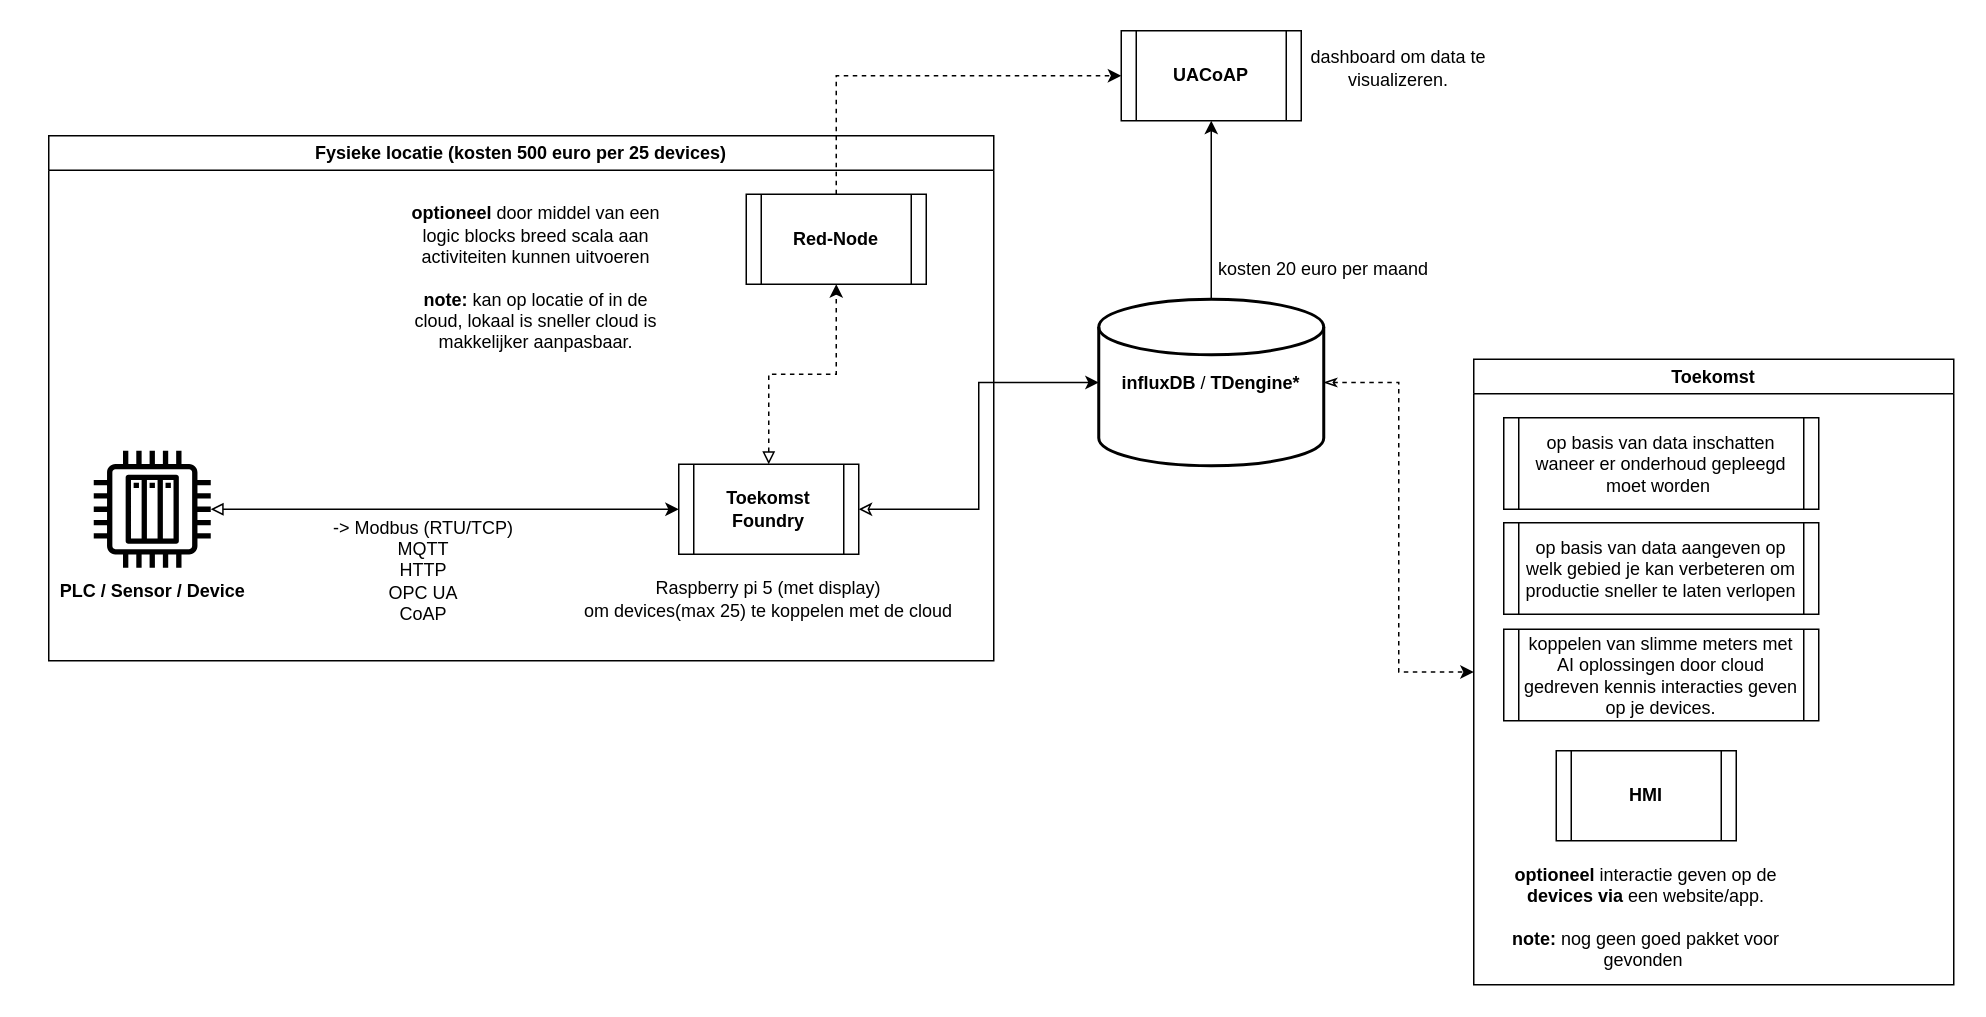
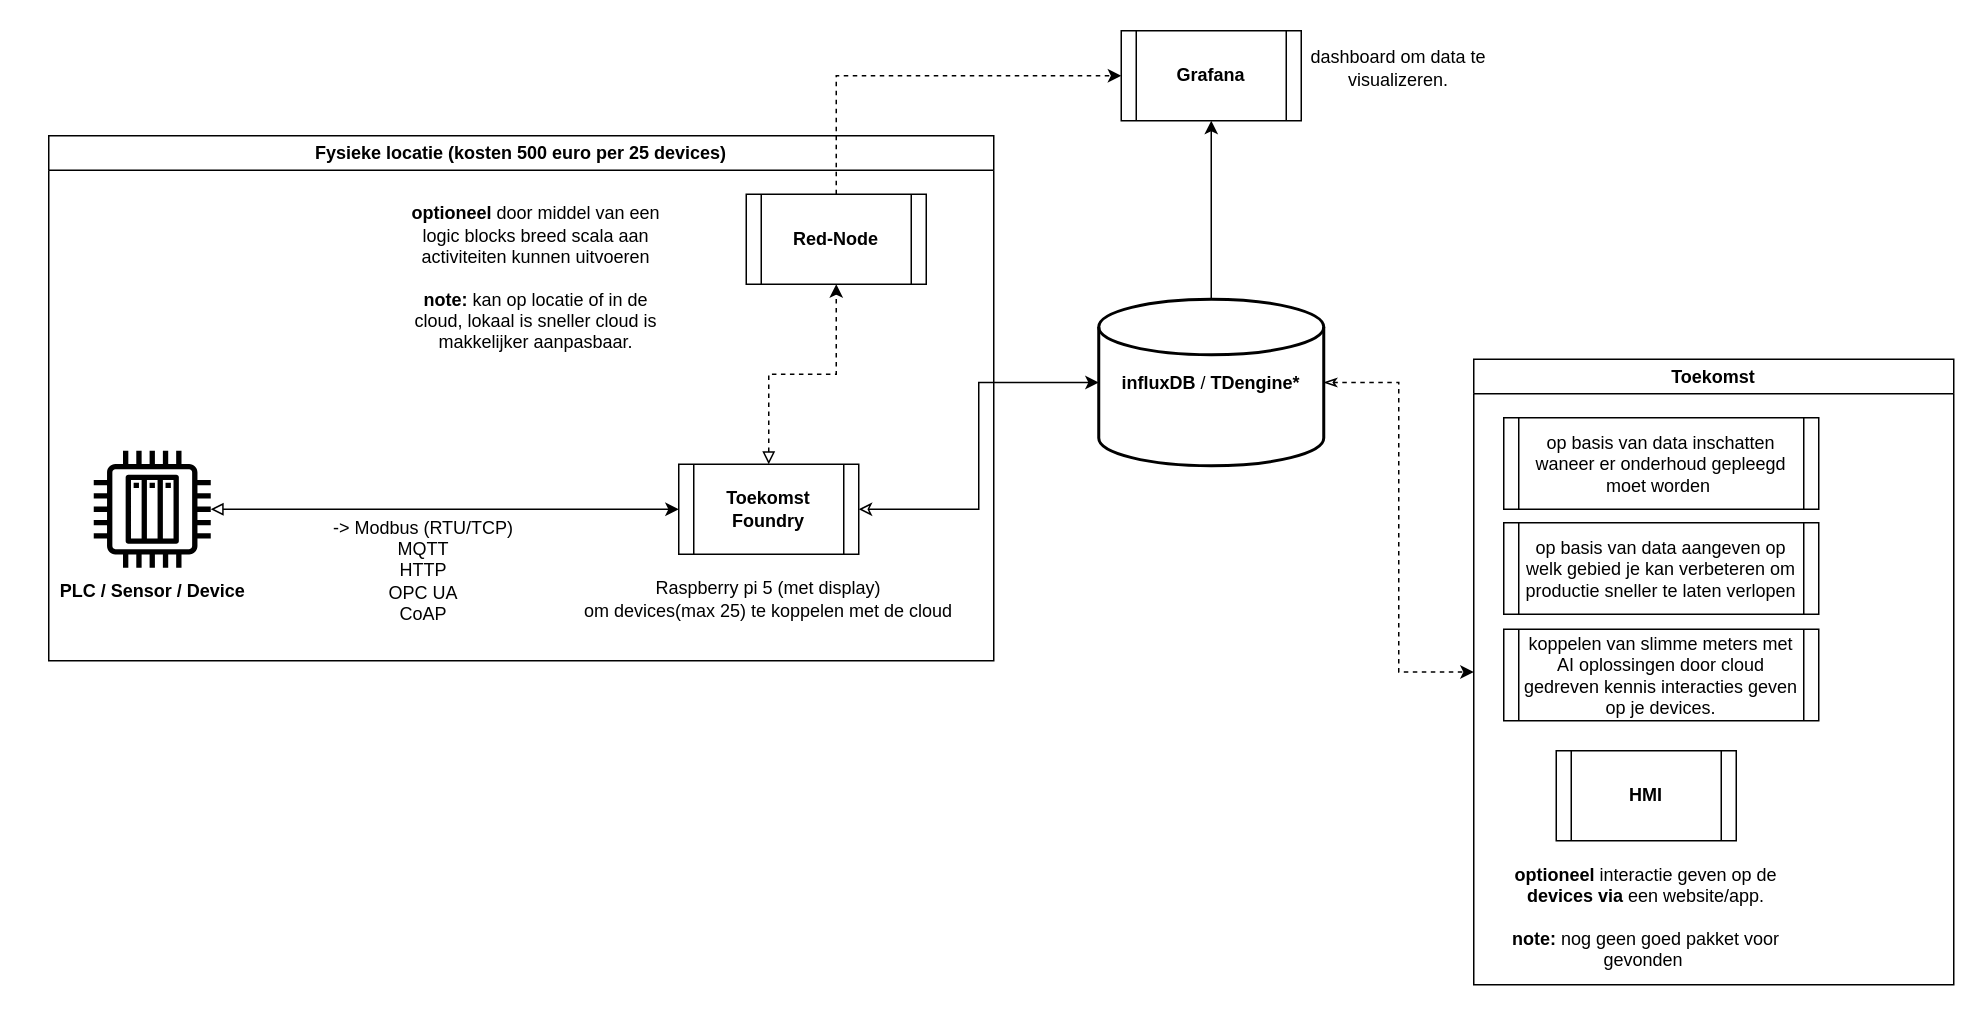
(1211, 76) -> (1211, 76)
(1324, 269) -> none
